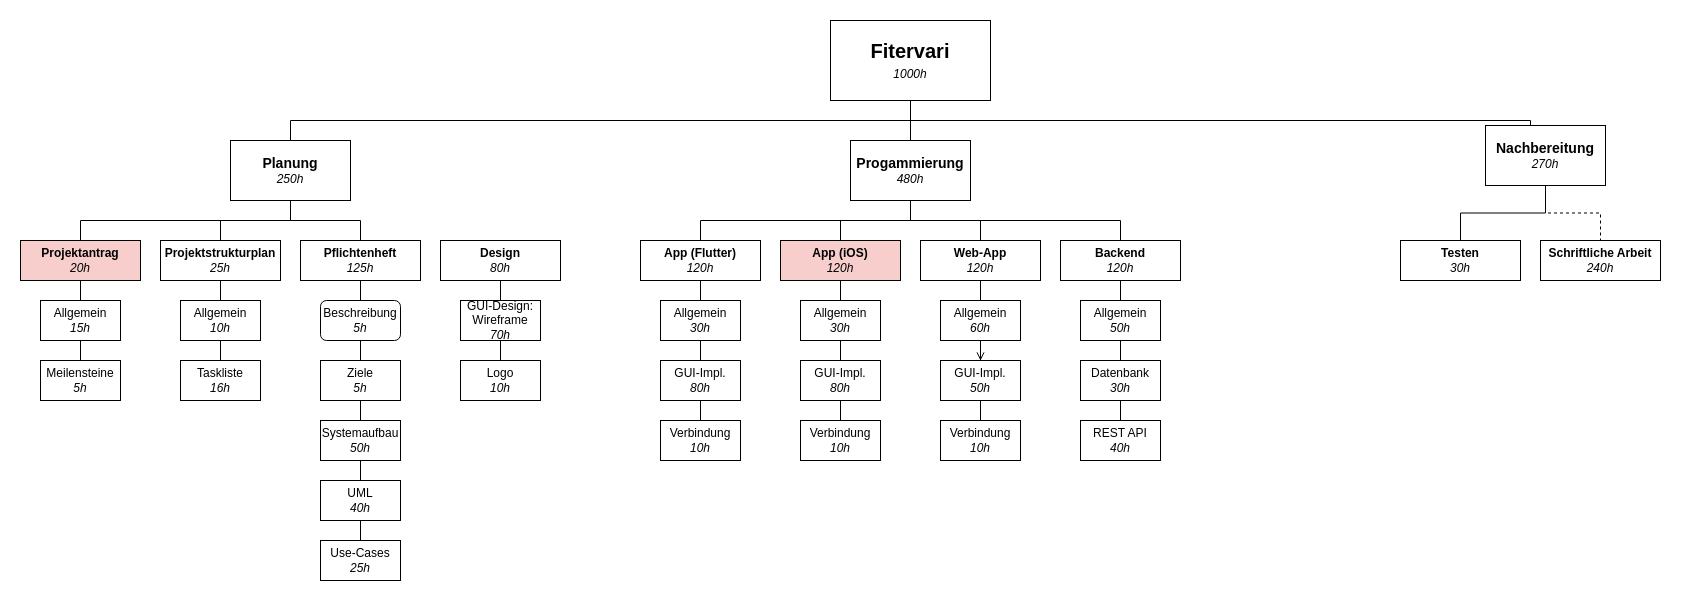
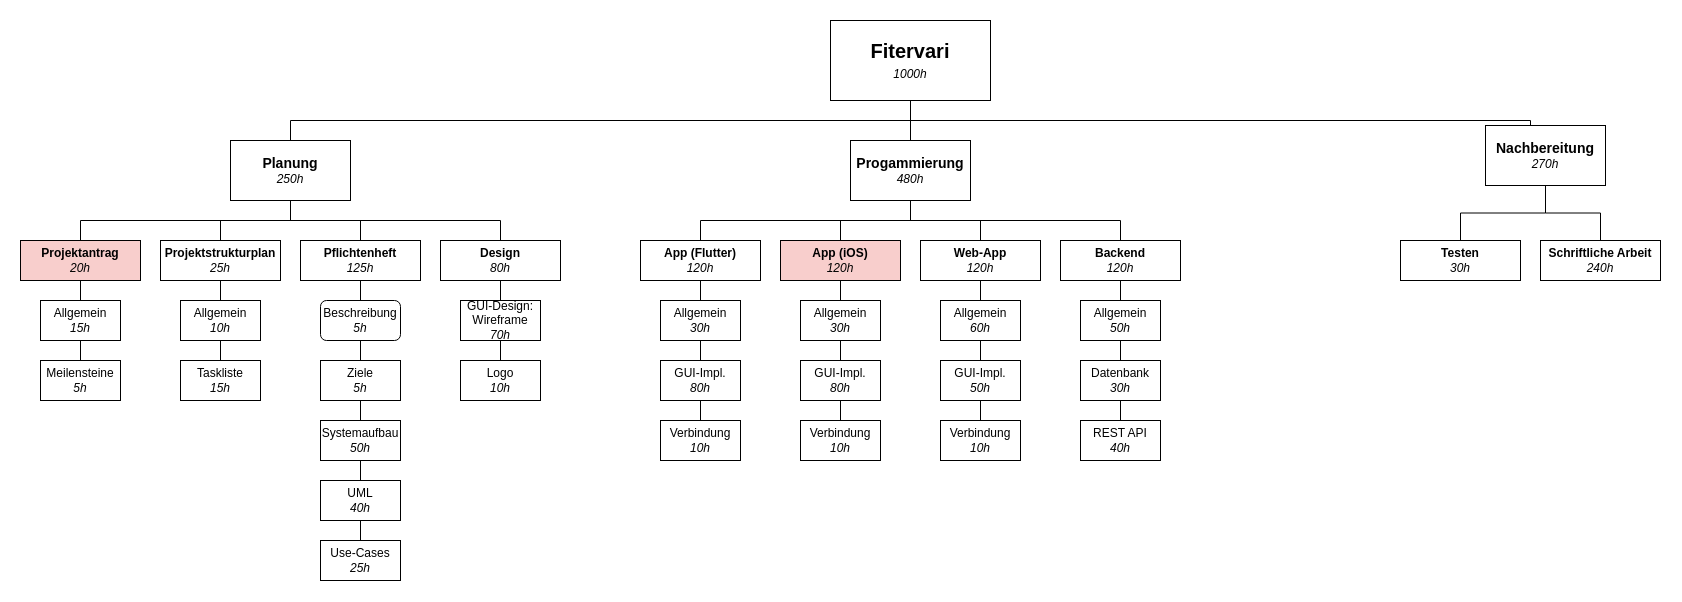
(1588, 213) -> (1588, 213)
none -> (441, 221)
(981, 355) -> (981, 355)
(221, 381) -> (221, 381)
